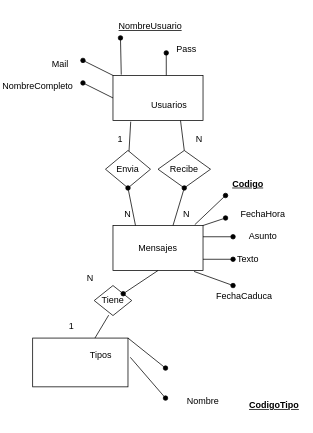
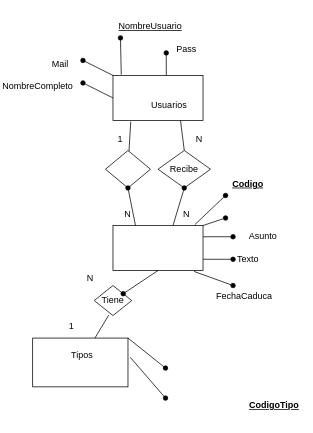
(128, 169) -> none
(263, 214) -> none
(158, 248) -> none
(101, 355) -> (82, 355)
(203, 402) -> none
